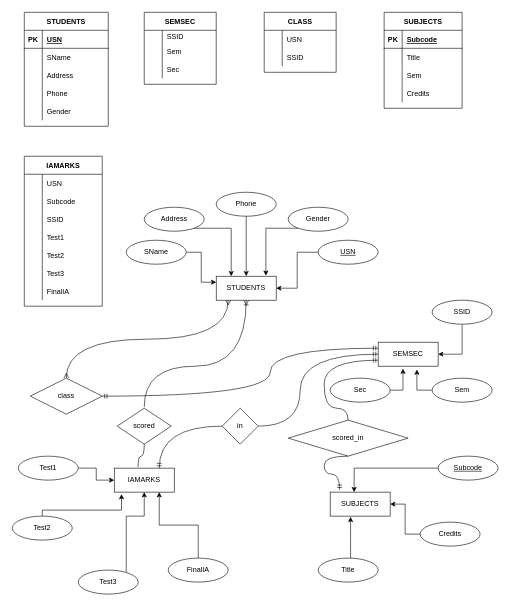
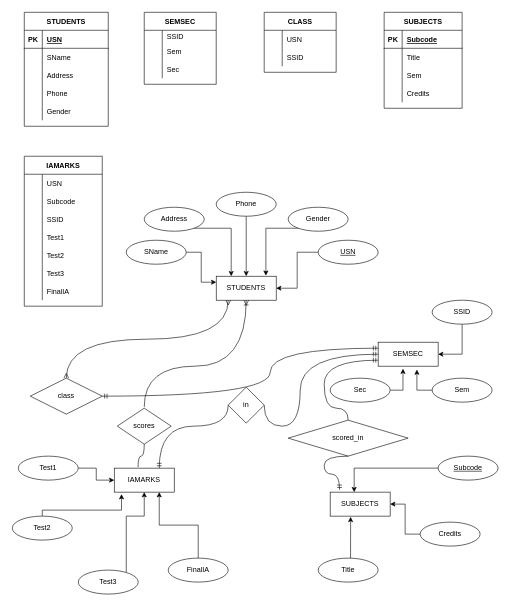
(144, 426) -> (144, 426)
(240, 426) -> (246, 405)
